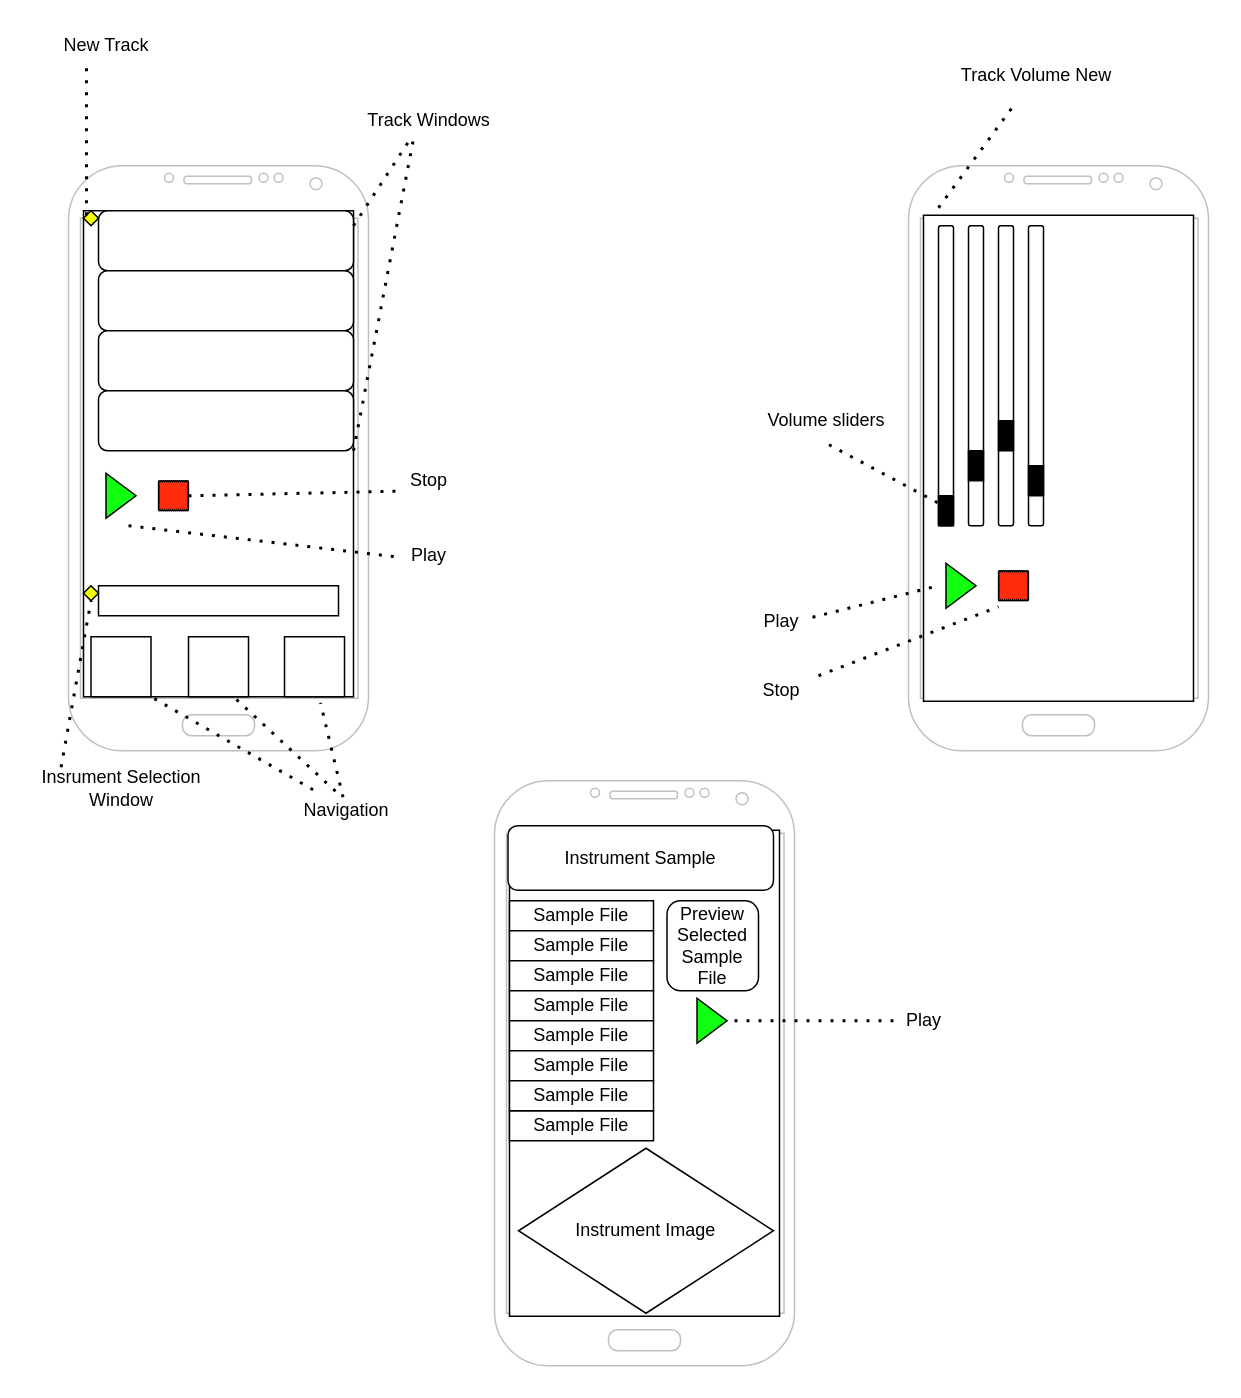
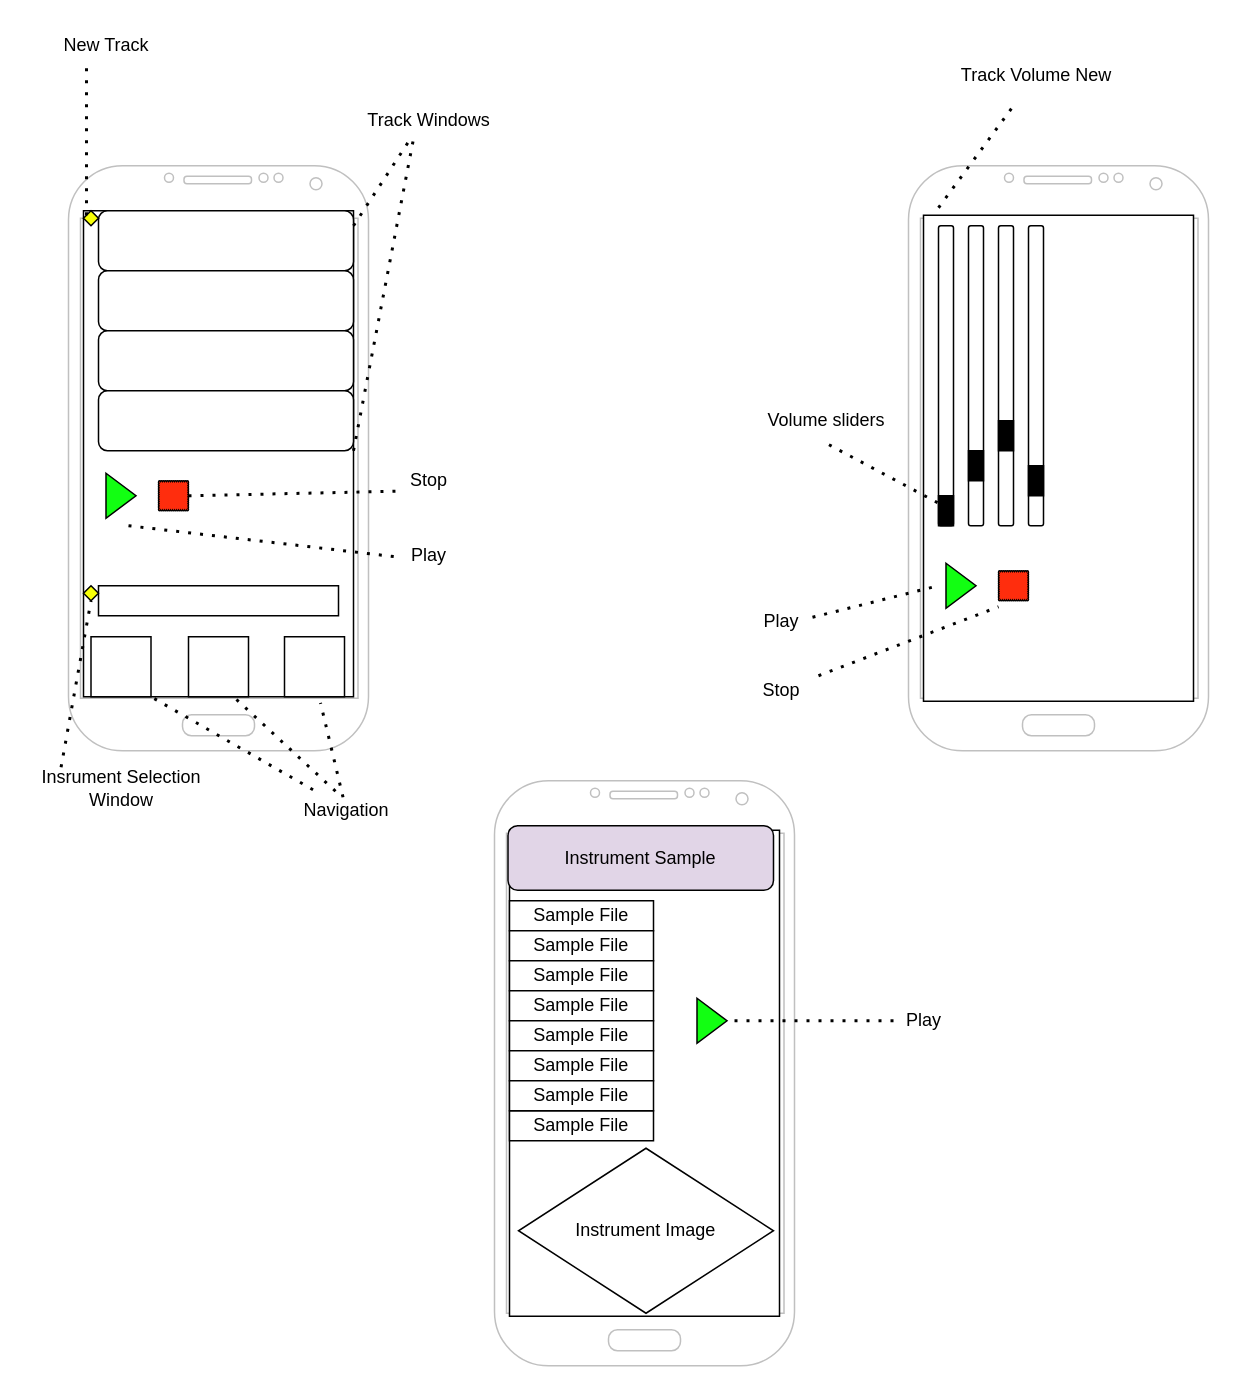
(641, 858) -> (641, 858)
(713, 946) -> none
